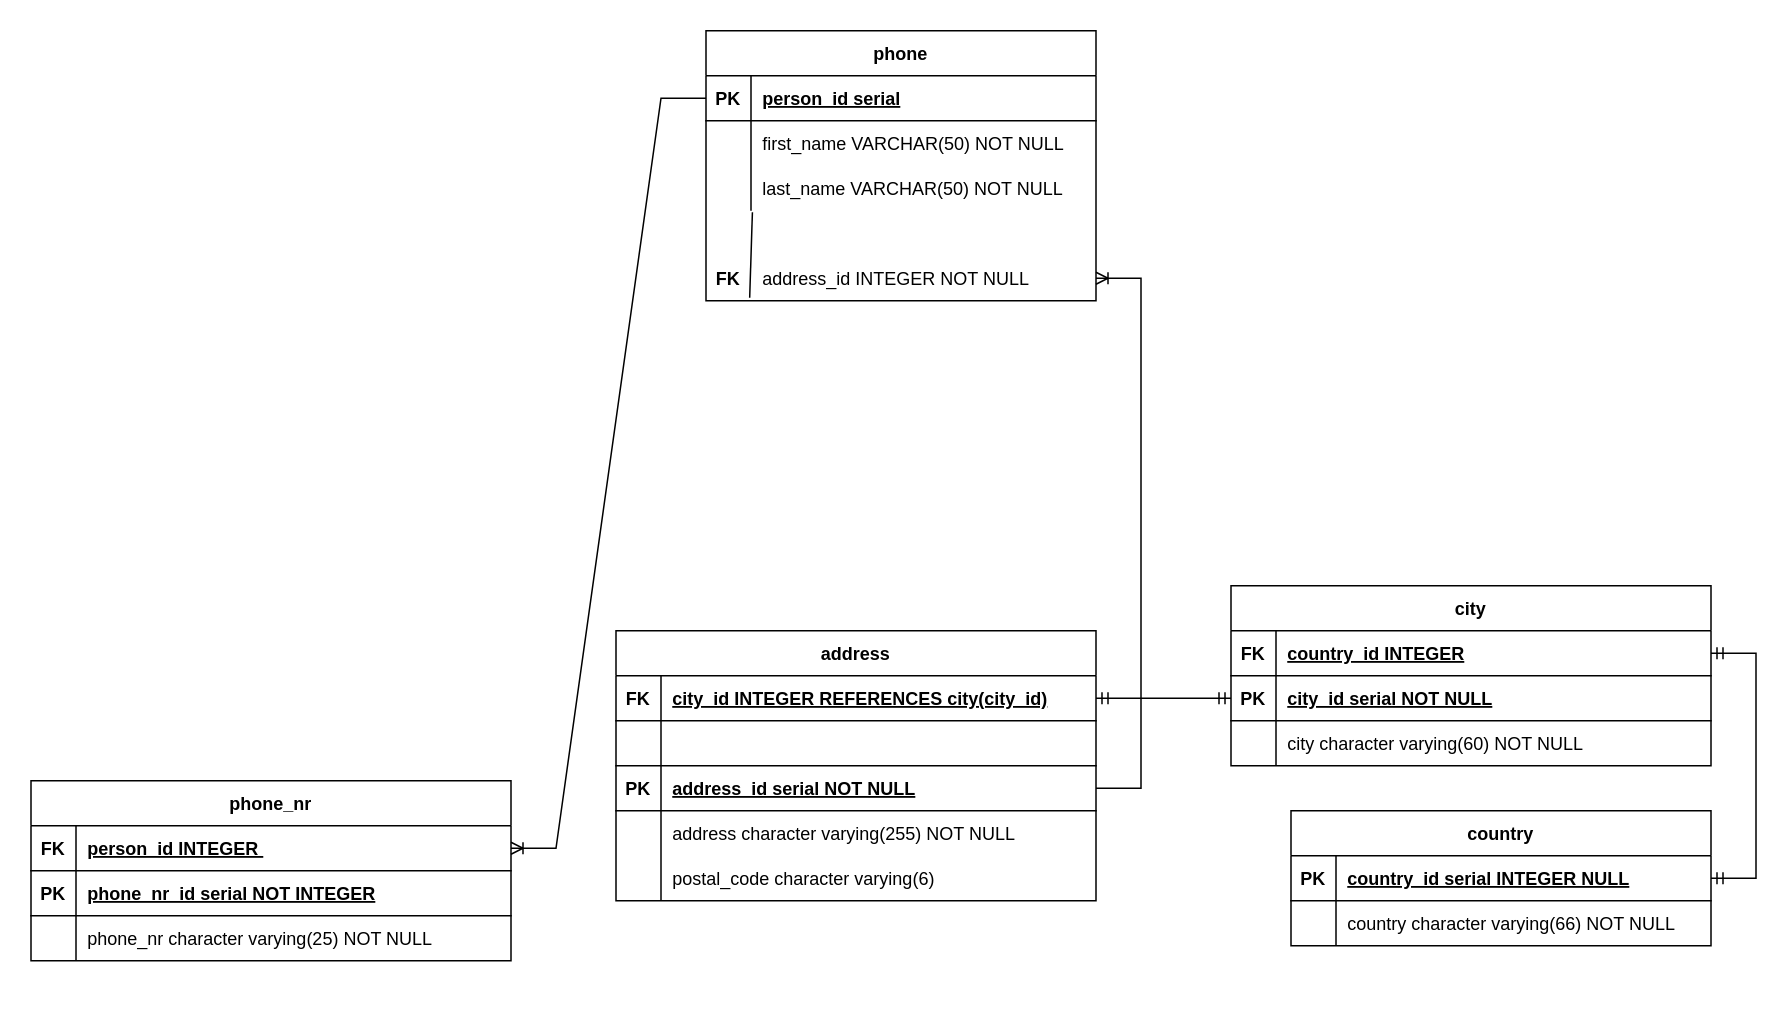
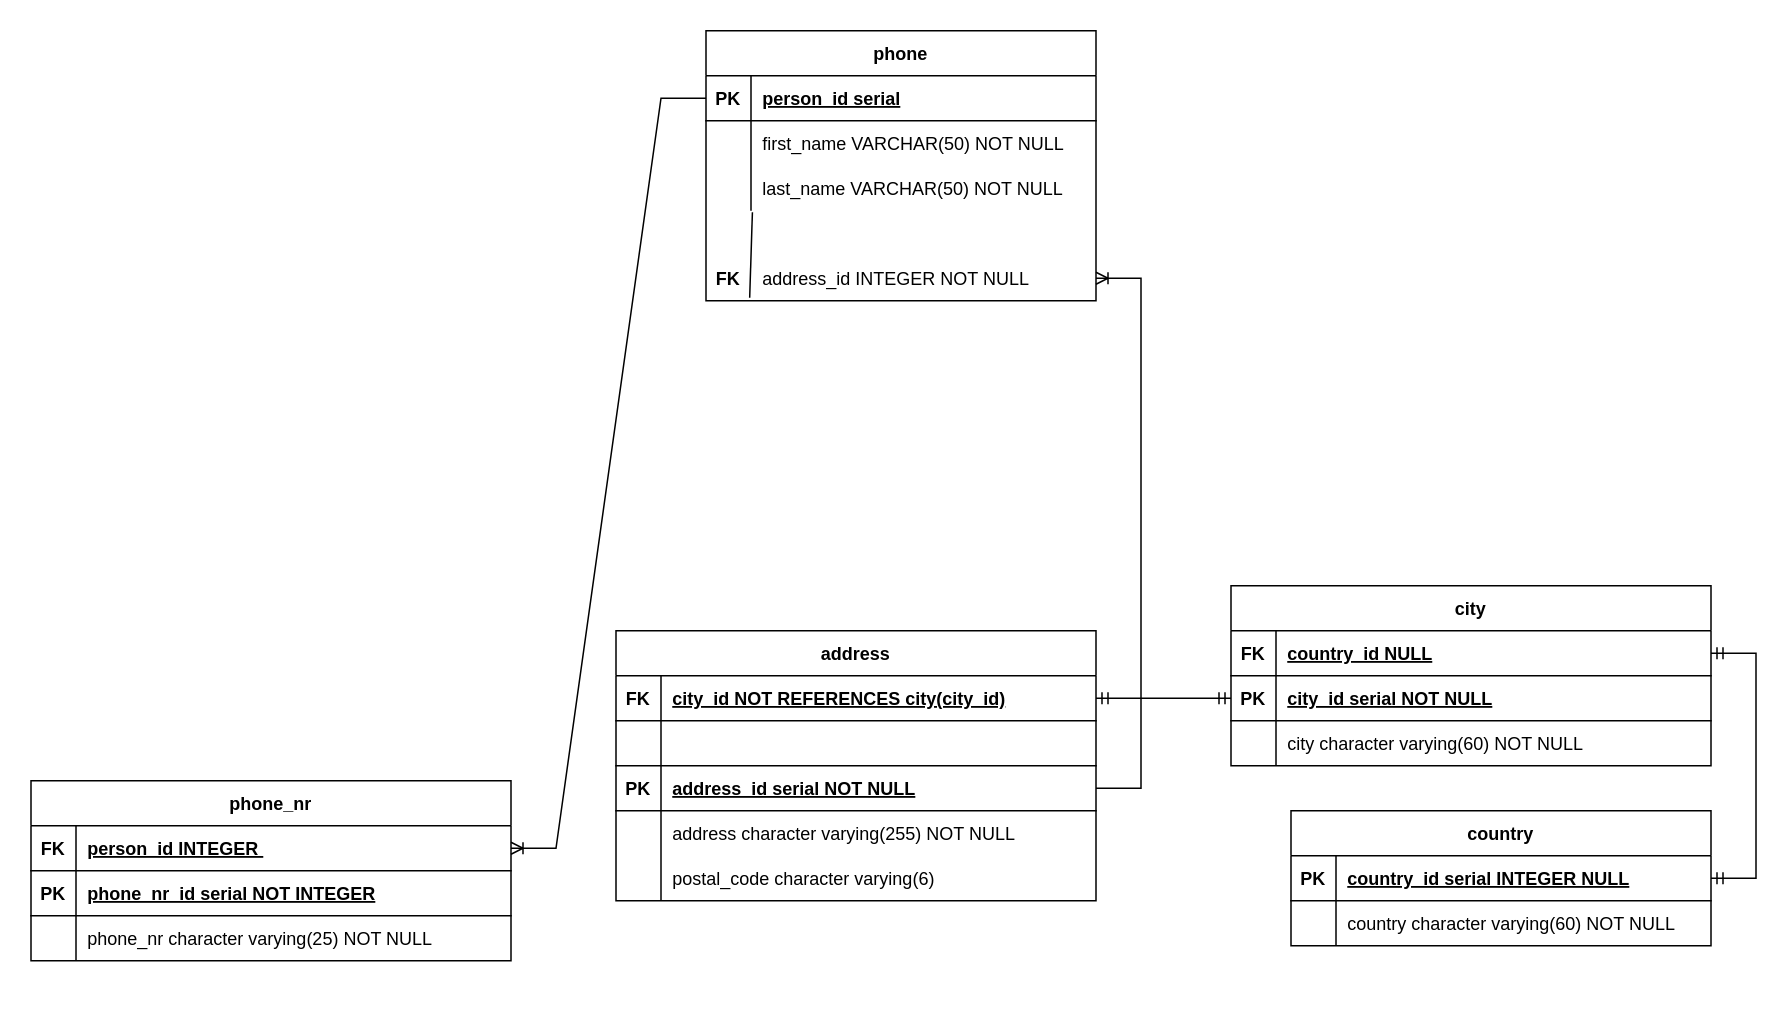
(1373, 654) -> (1358, 654)
(855, 699) -> (835, 699)
(1527, 924) -> (1527, 924)
